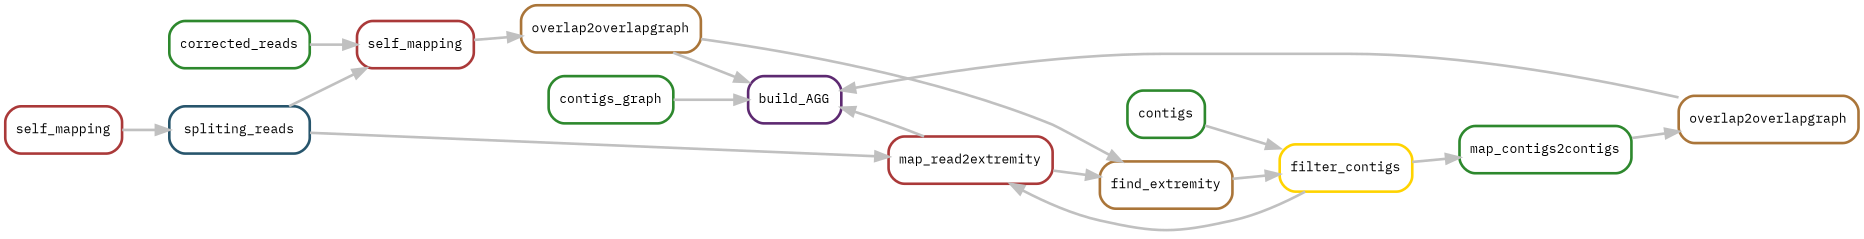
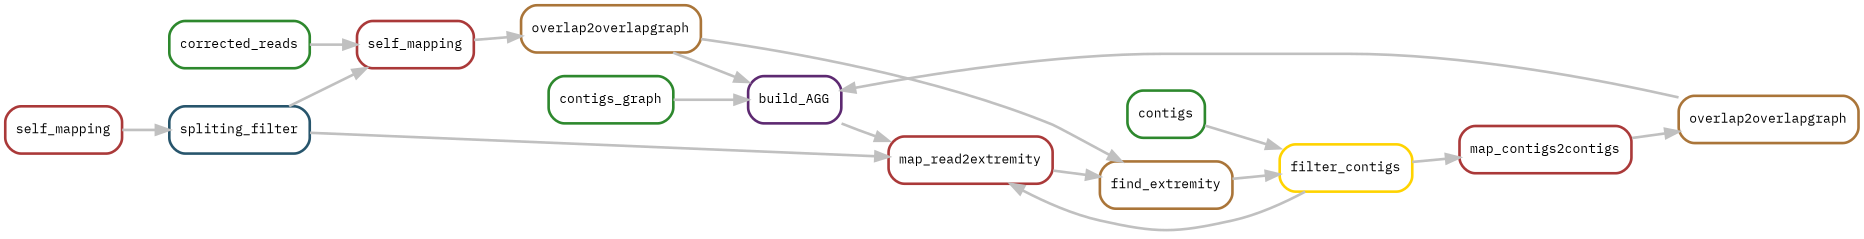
(890, 124) -> (859, 130)
(240, 130) -> (240, 130)
(1545, 150) -> (1545, 150)
